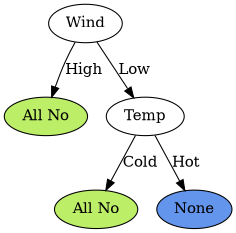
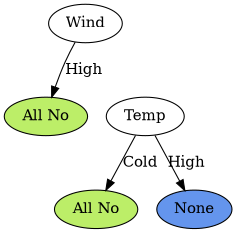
(112, 65) -> none
(186, 163) -> (186, 163)
